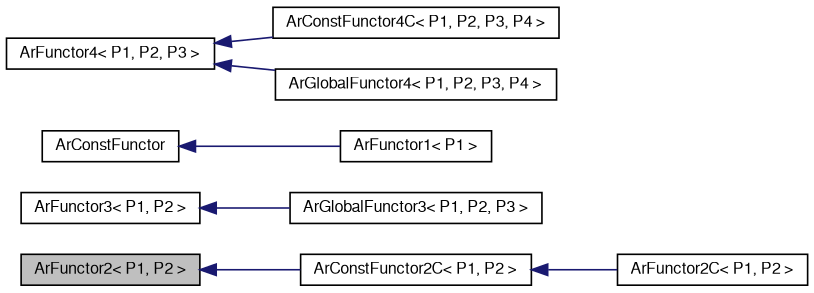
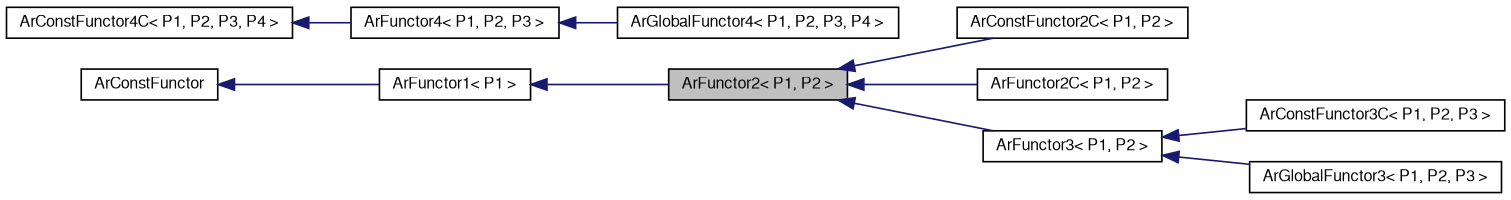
(252, 39) -> (330, 23)
none -> (608, 84)
none -> (1376, 115)
none -> (924, 117)
(583, 270) -> (921, 84)
